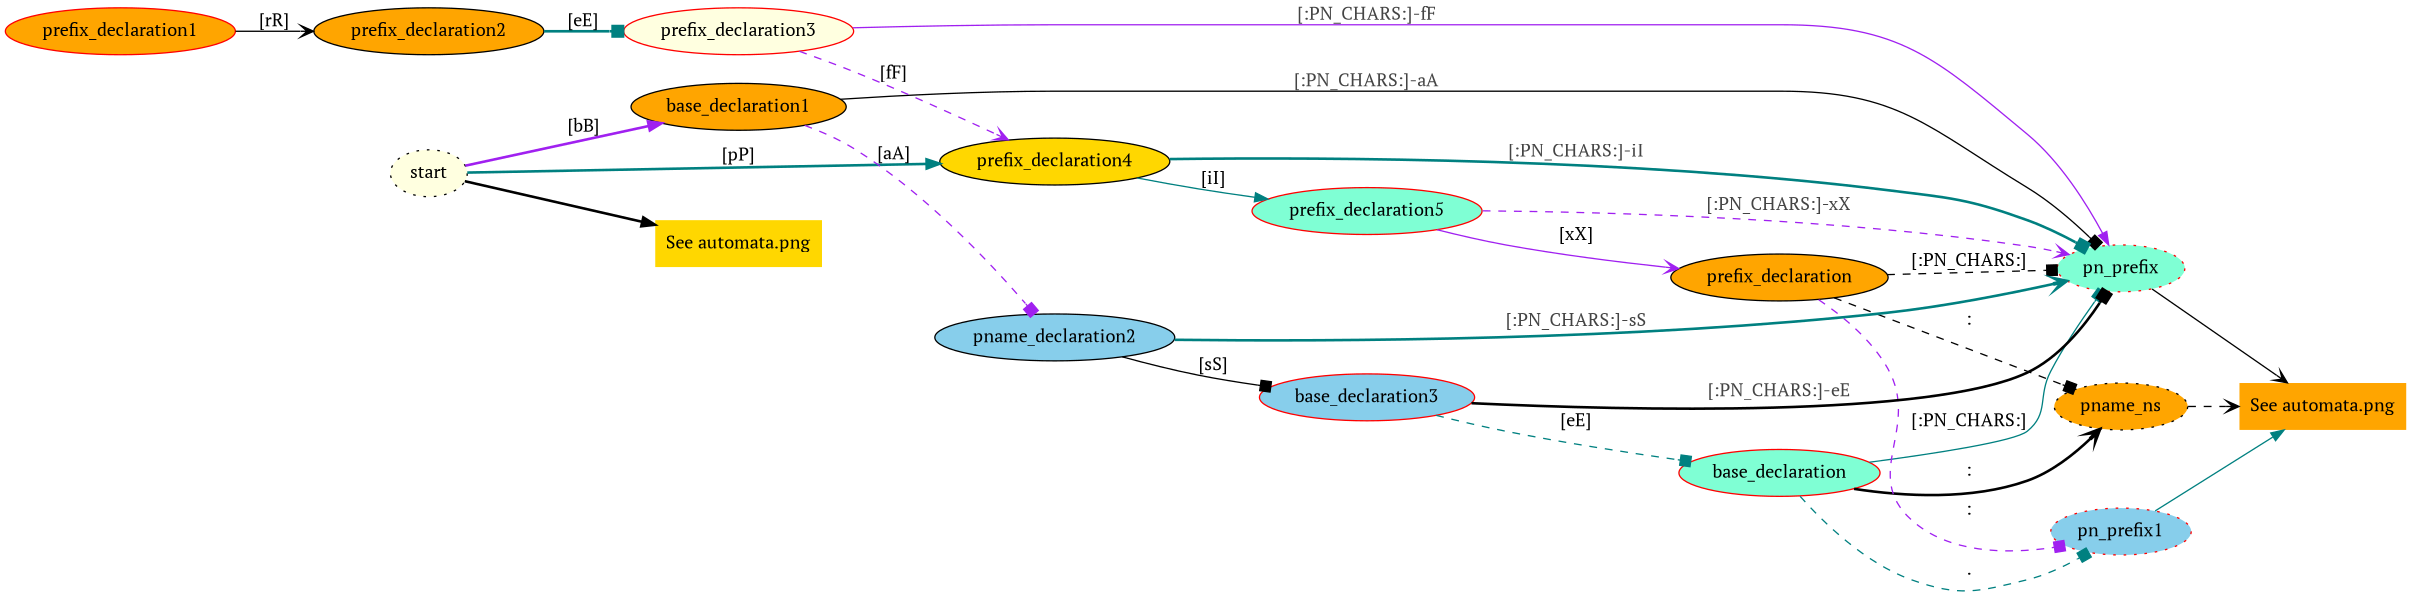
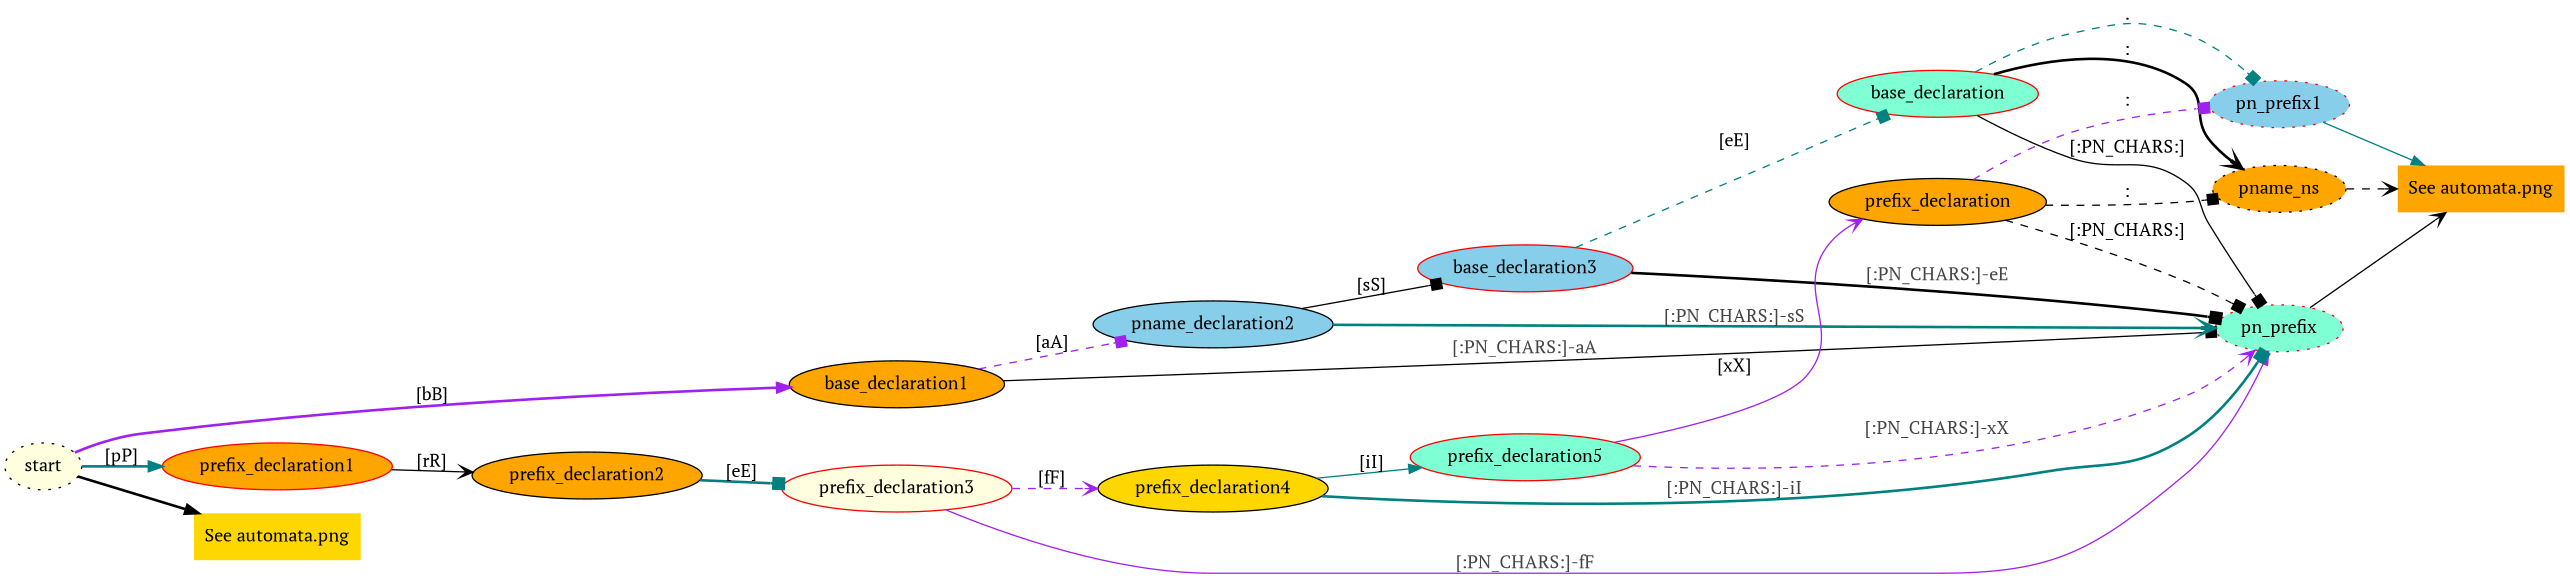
(697, 168) -> (115, 466)
(2021, 434) -> (2145, 166)
